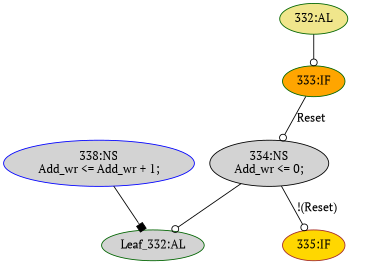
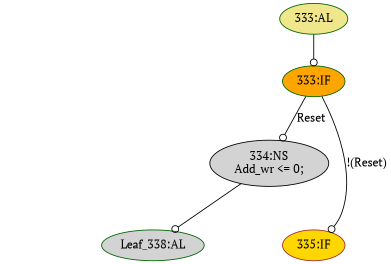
(314, 19) -> (314, 19)
(99, 163) -> none
(292, 205) -> (345, 161)
(153, 245) -> (153, 245)
